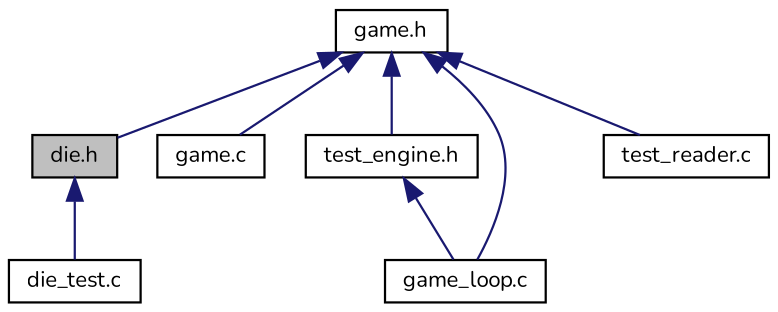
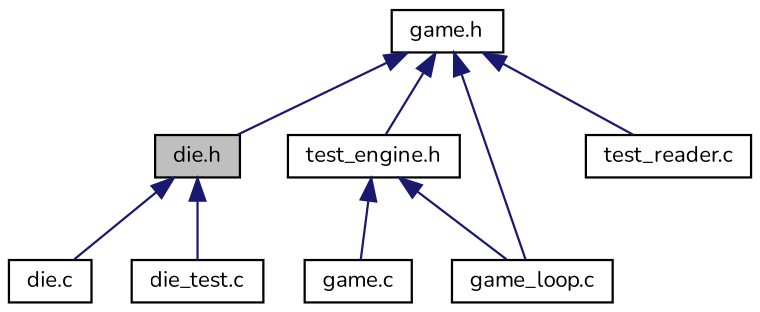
(292, 100) -> (365, 230)
none -> (50, 281)
